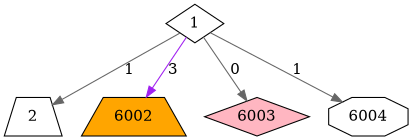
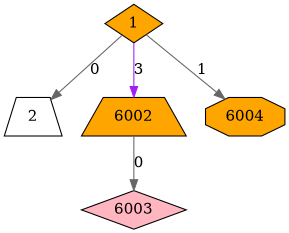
(195, 24) -> (134, 24)
(222, 65) -> (134, 158)
(130, 70) -> (95, 70)
(368, 117) -> (245, 117)
